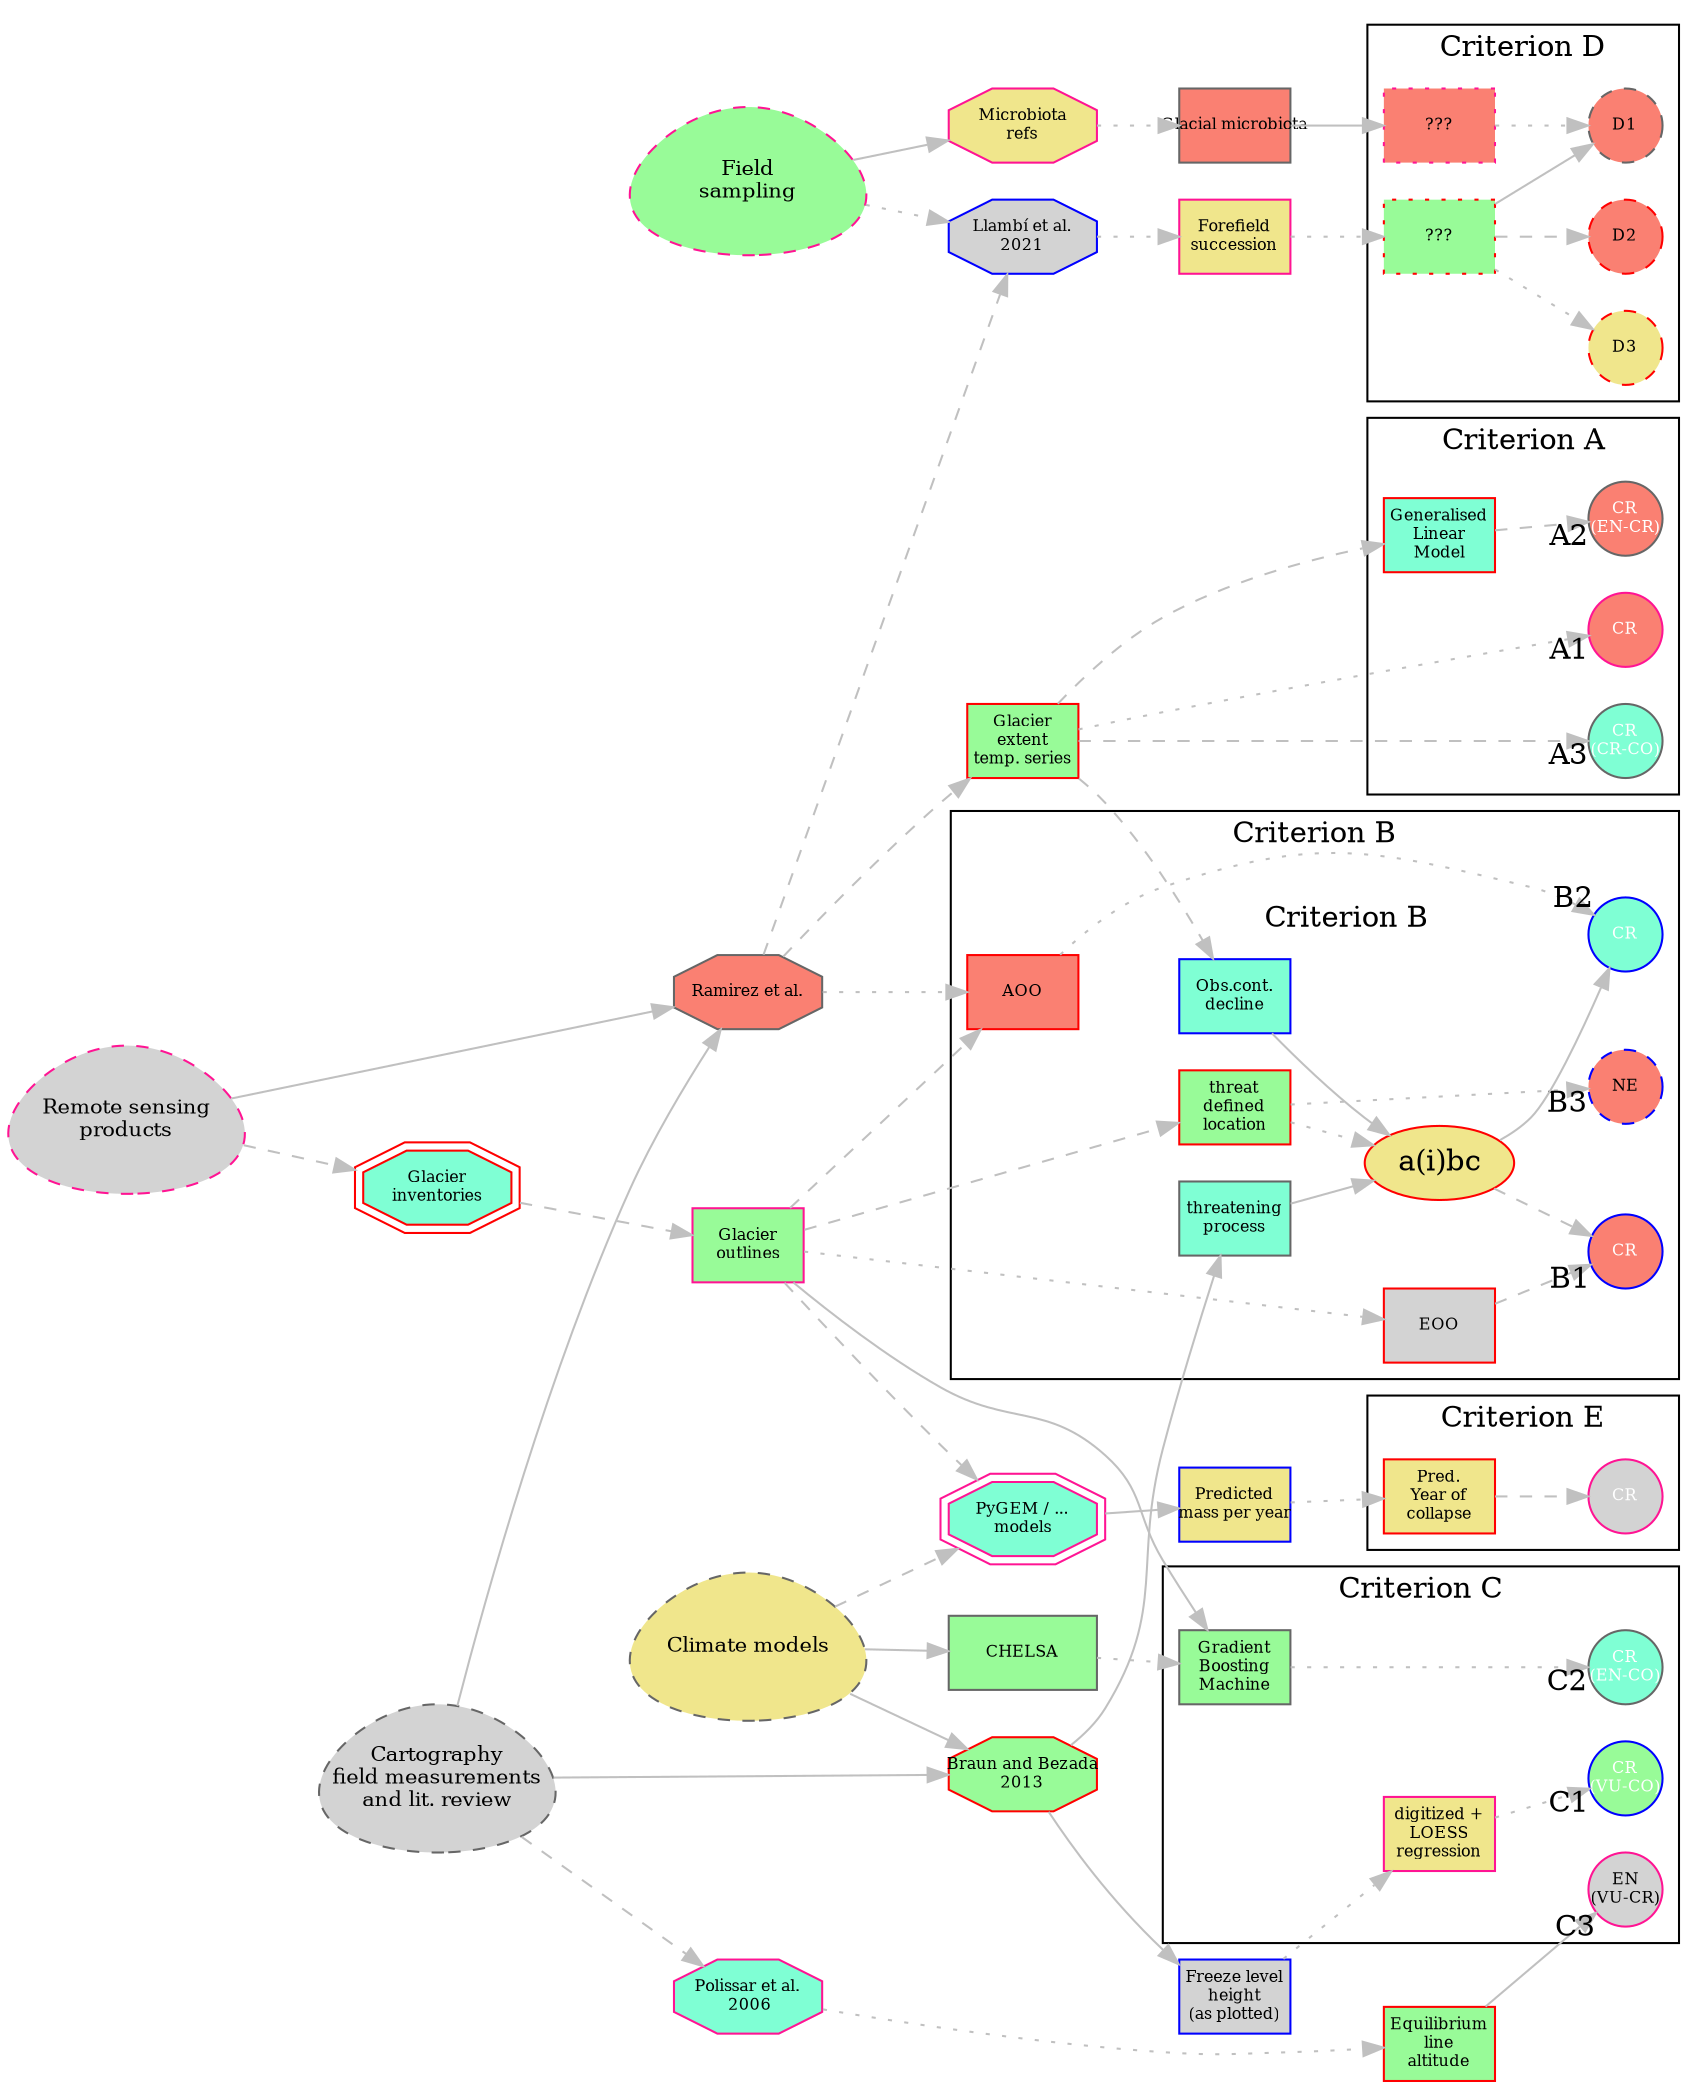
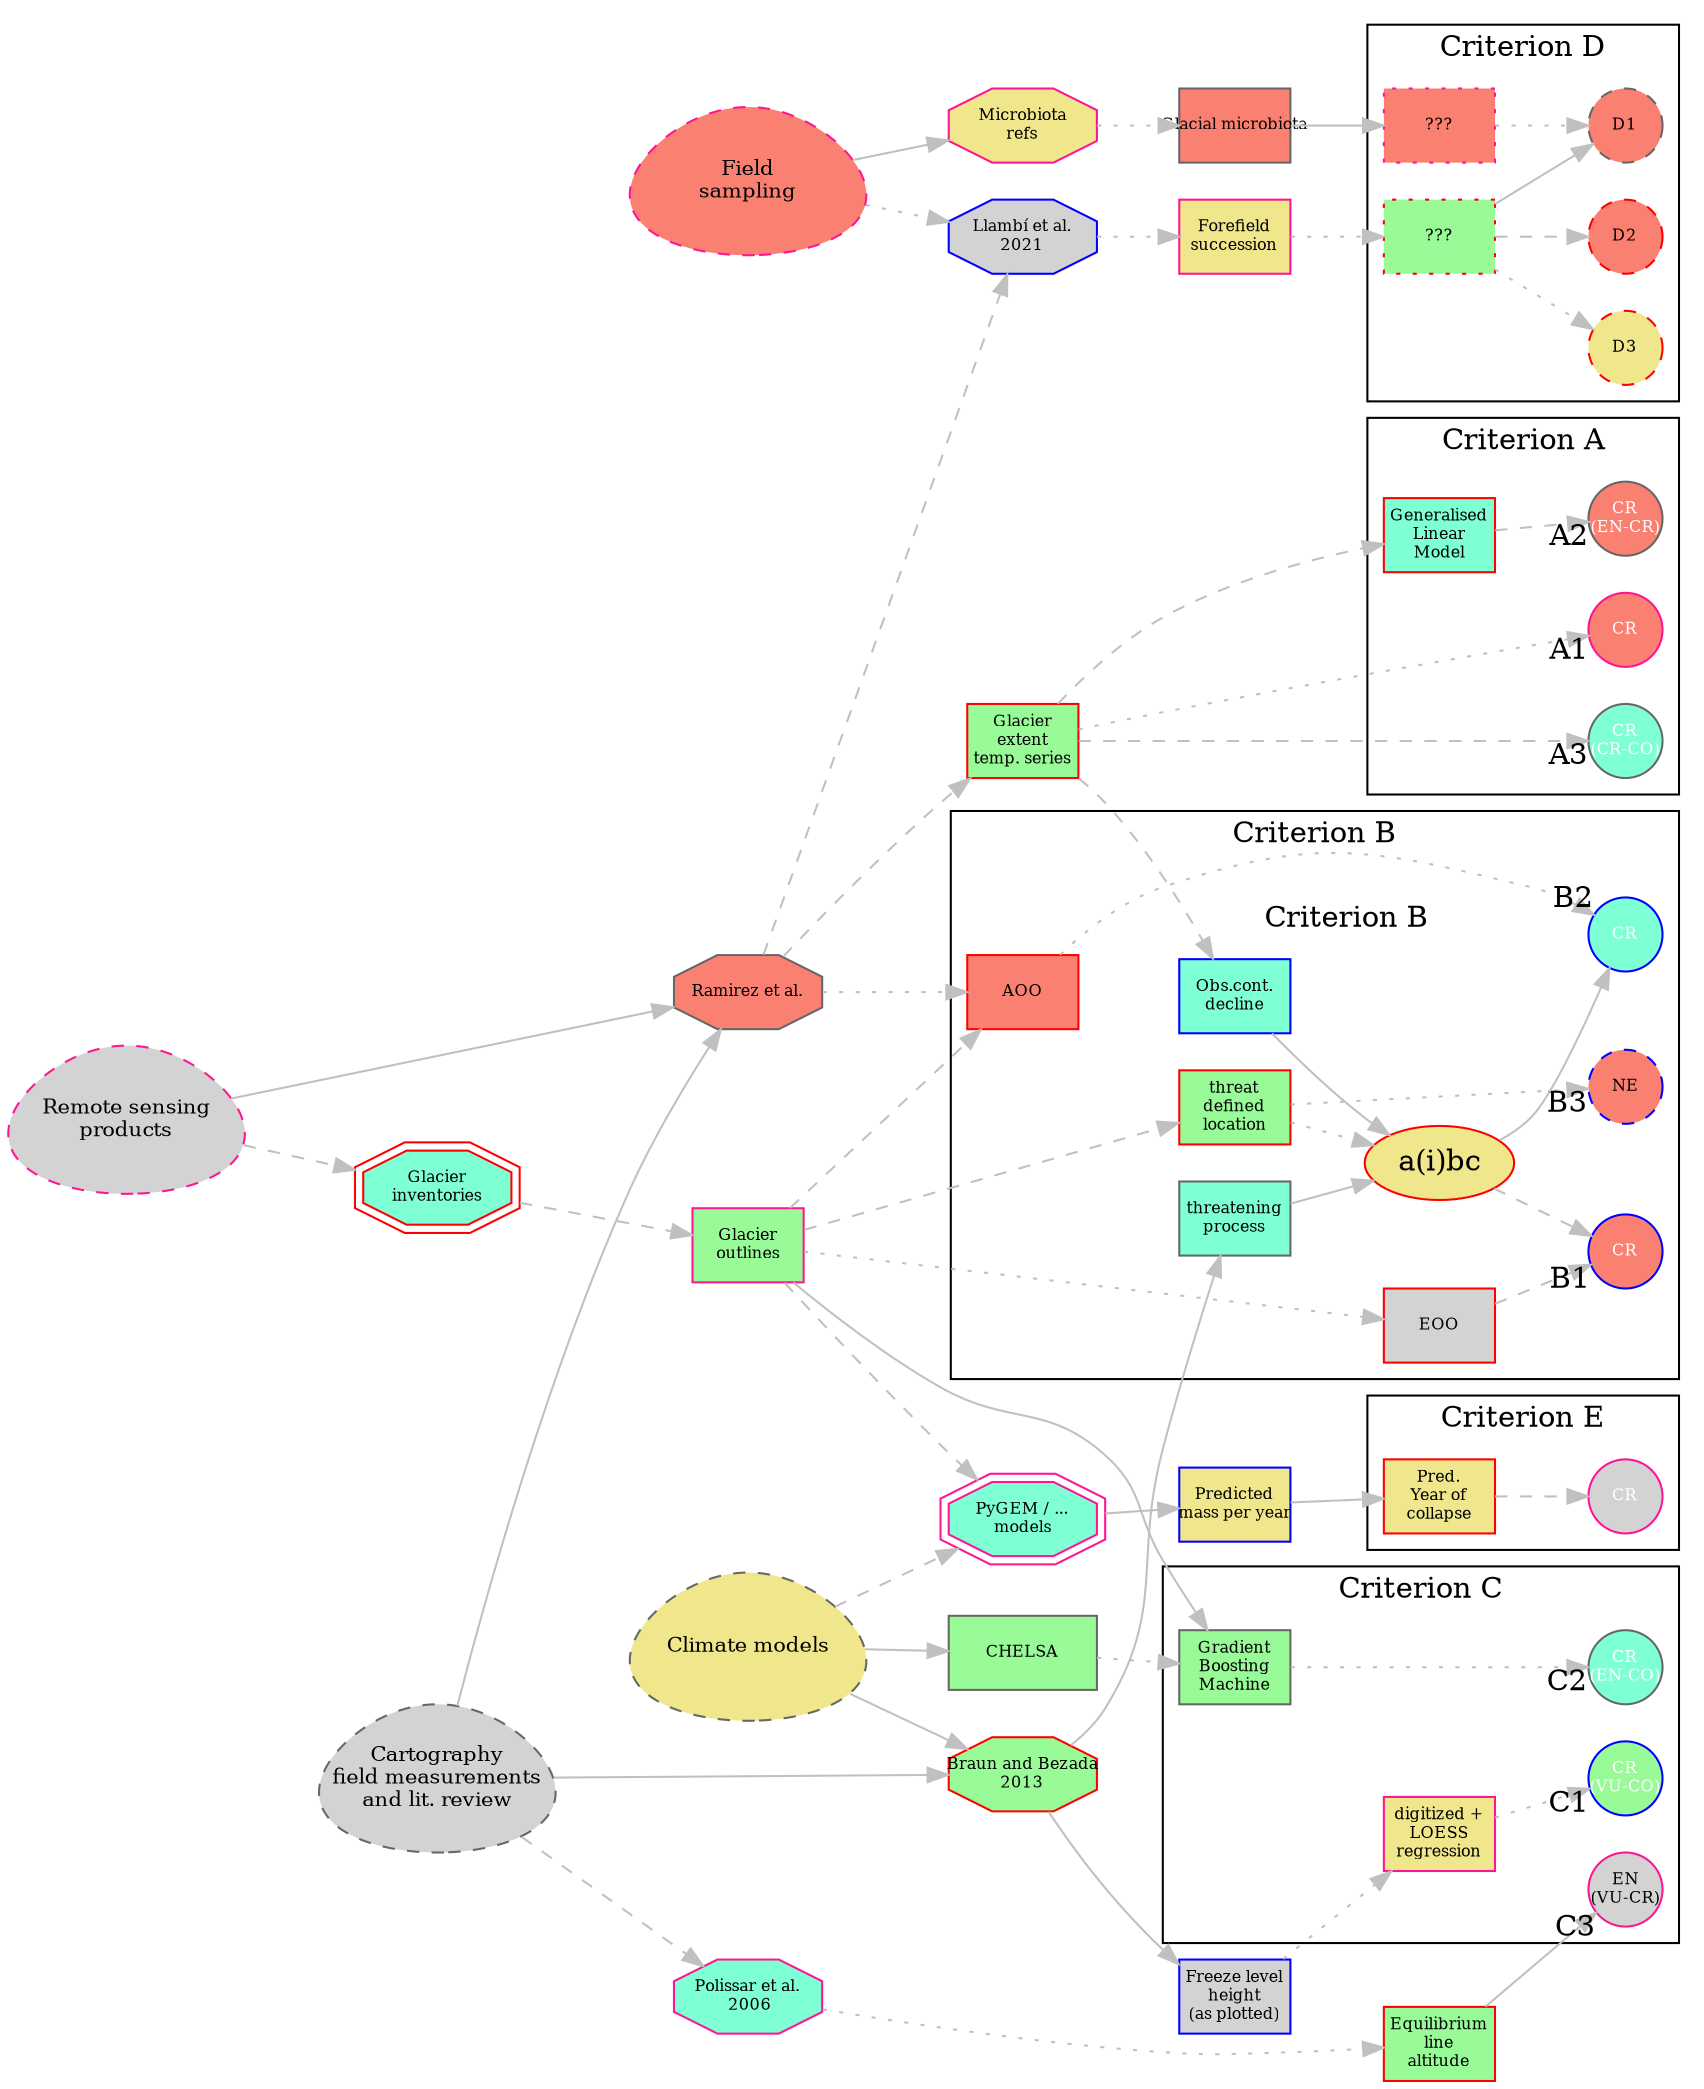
(748, 181) -> (748, 181)
(1326, 1501) -> (1326, 1501)
